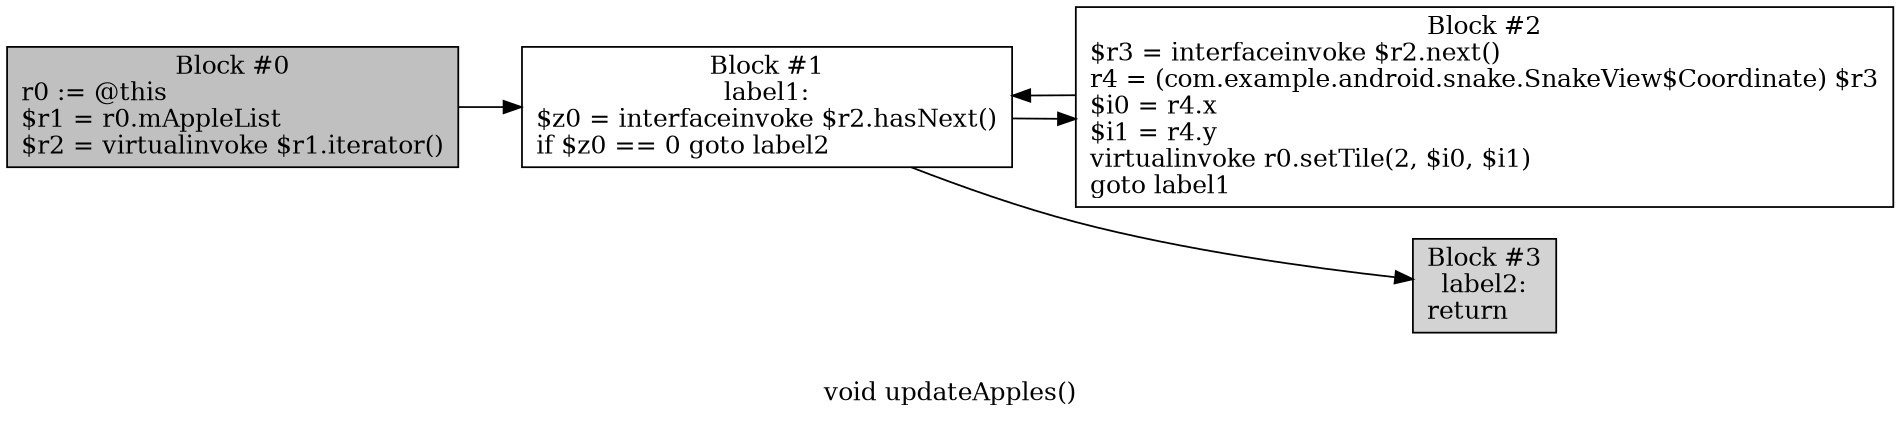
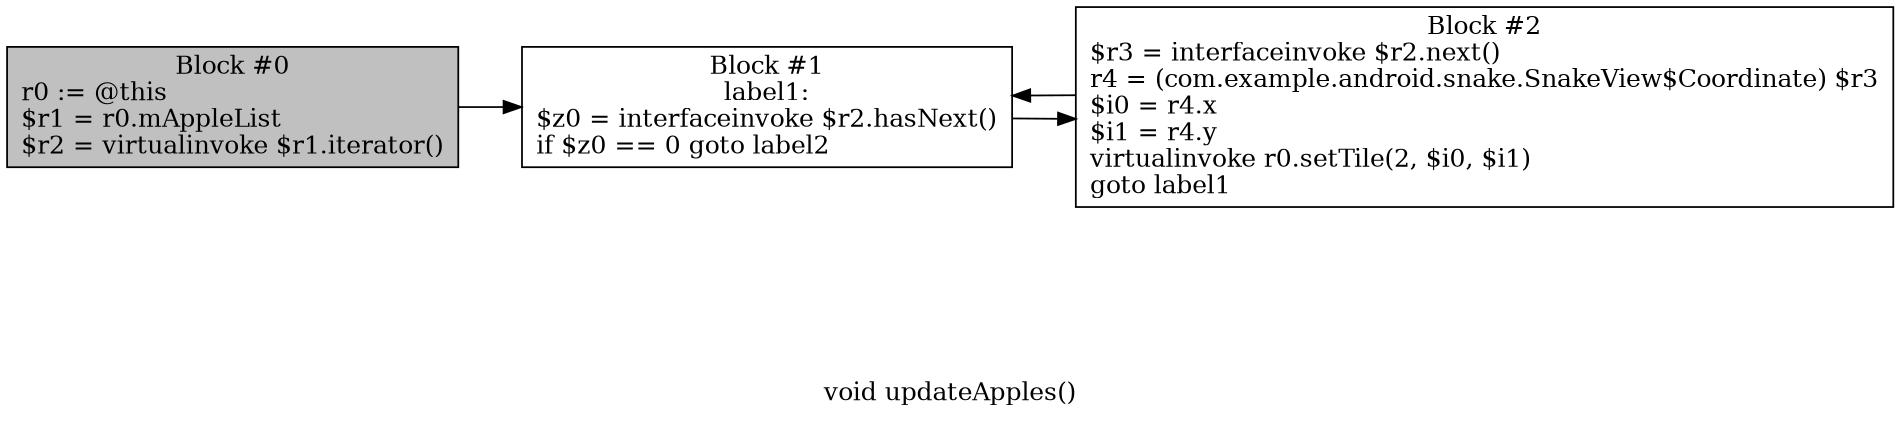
(1485, 286) -> none
